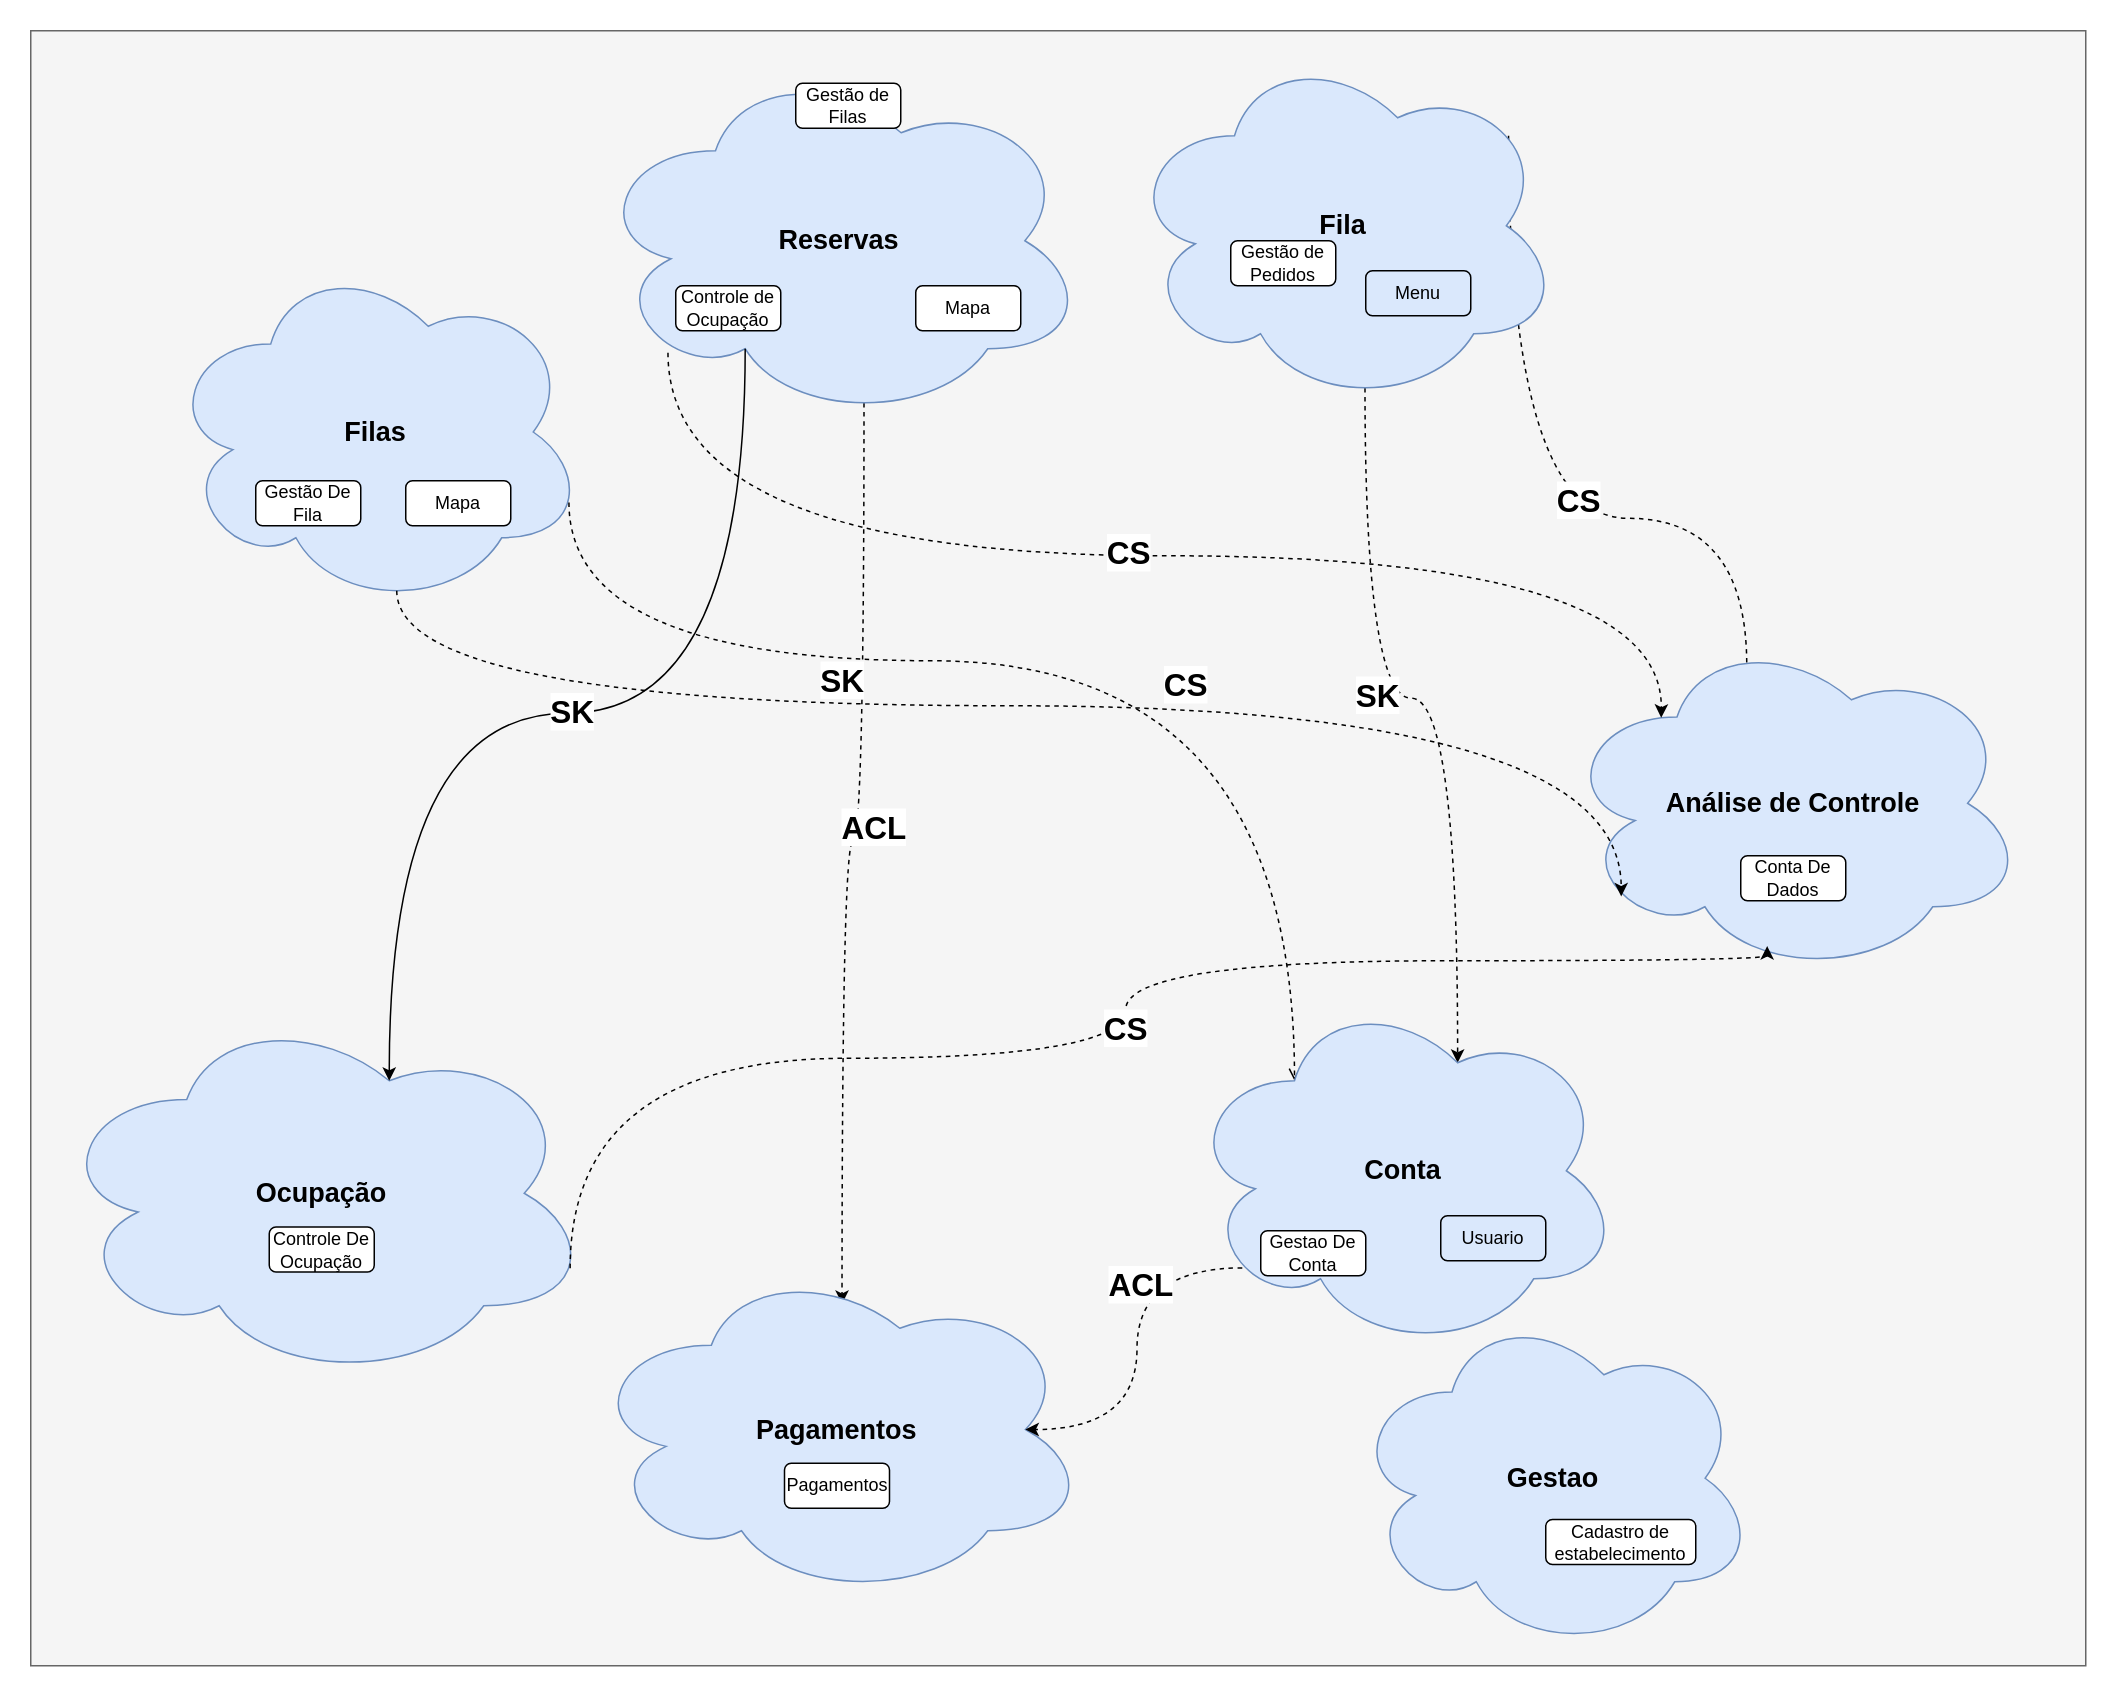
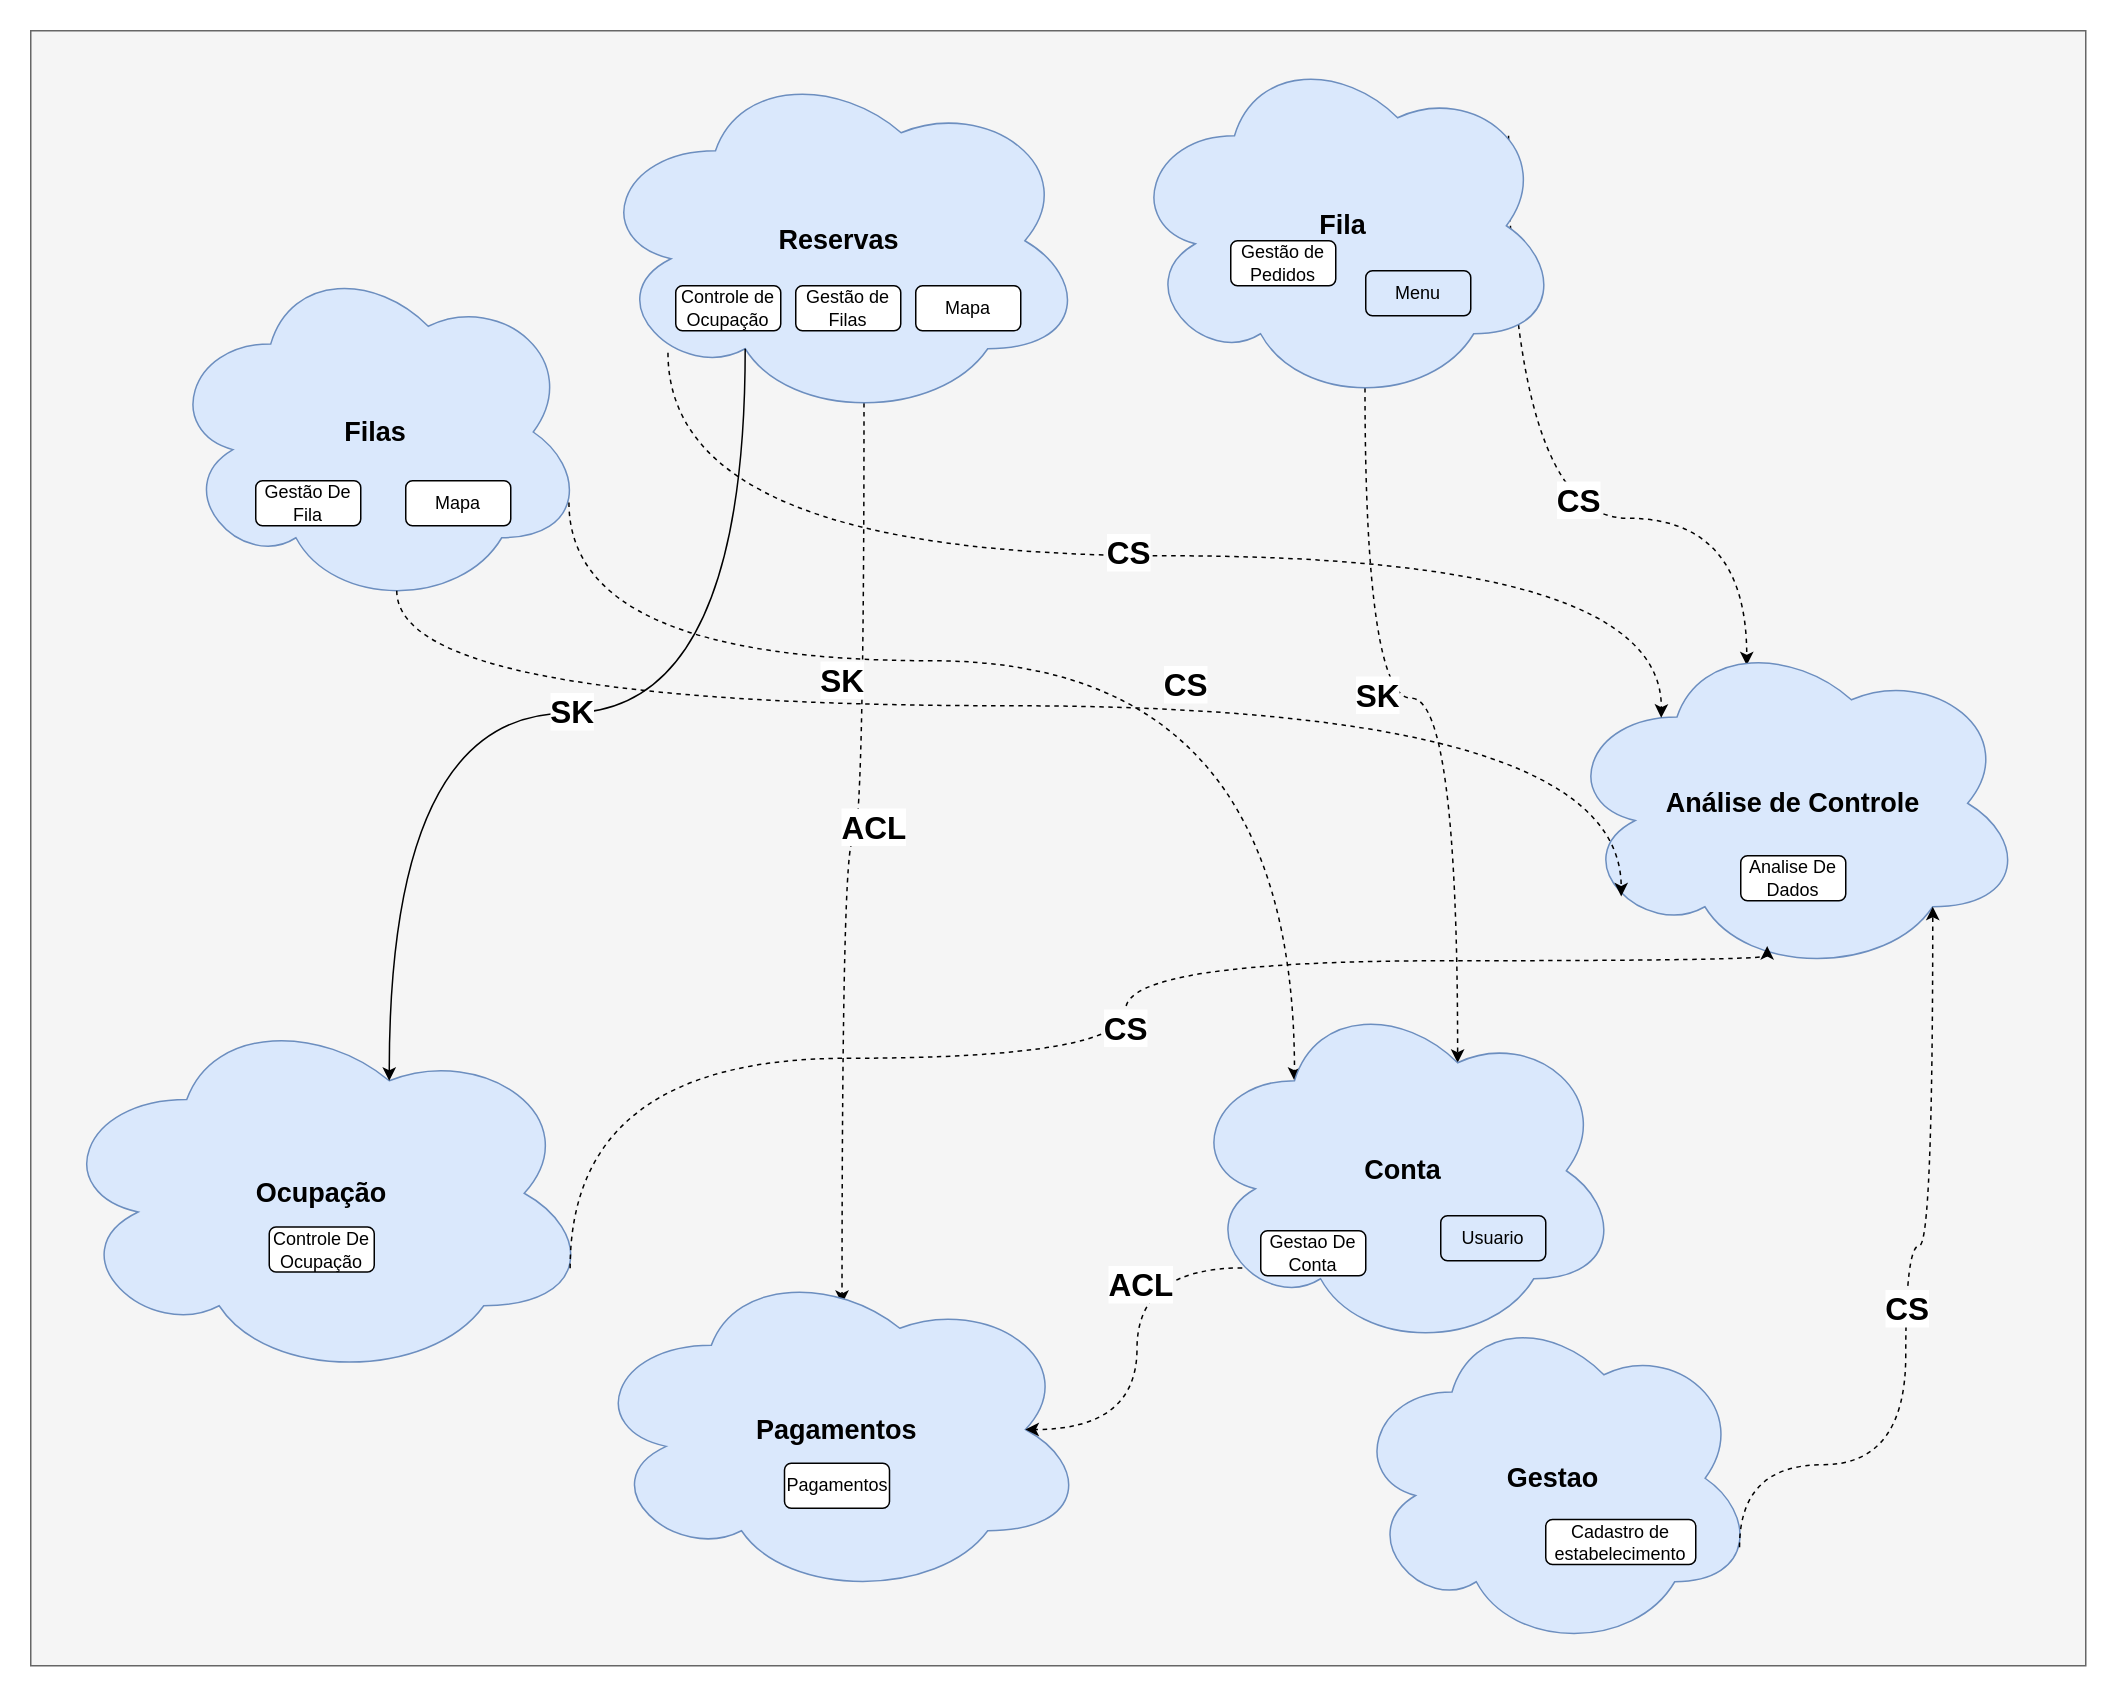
(848, 106) -> (848, 308)
(1733, 583) -> (1732, 577)
(1251, 842) -> (1251, 838)
(1793, 878) -> (1793, 878)
none -> (1931, 1102)
